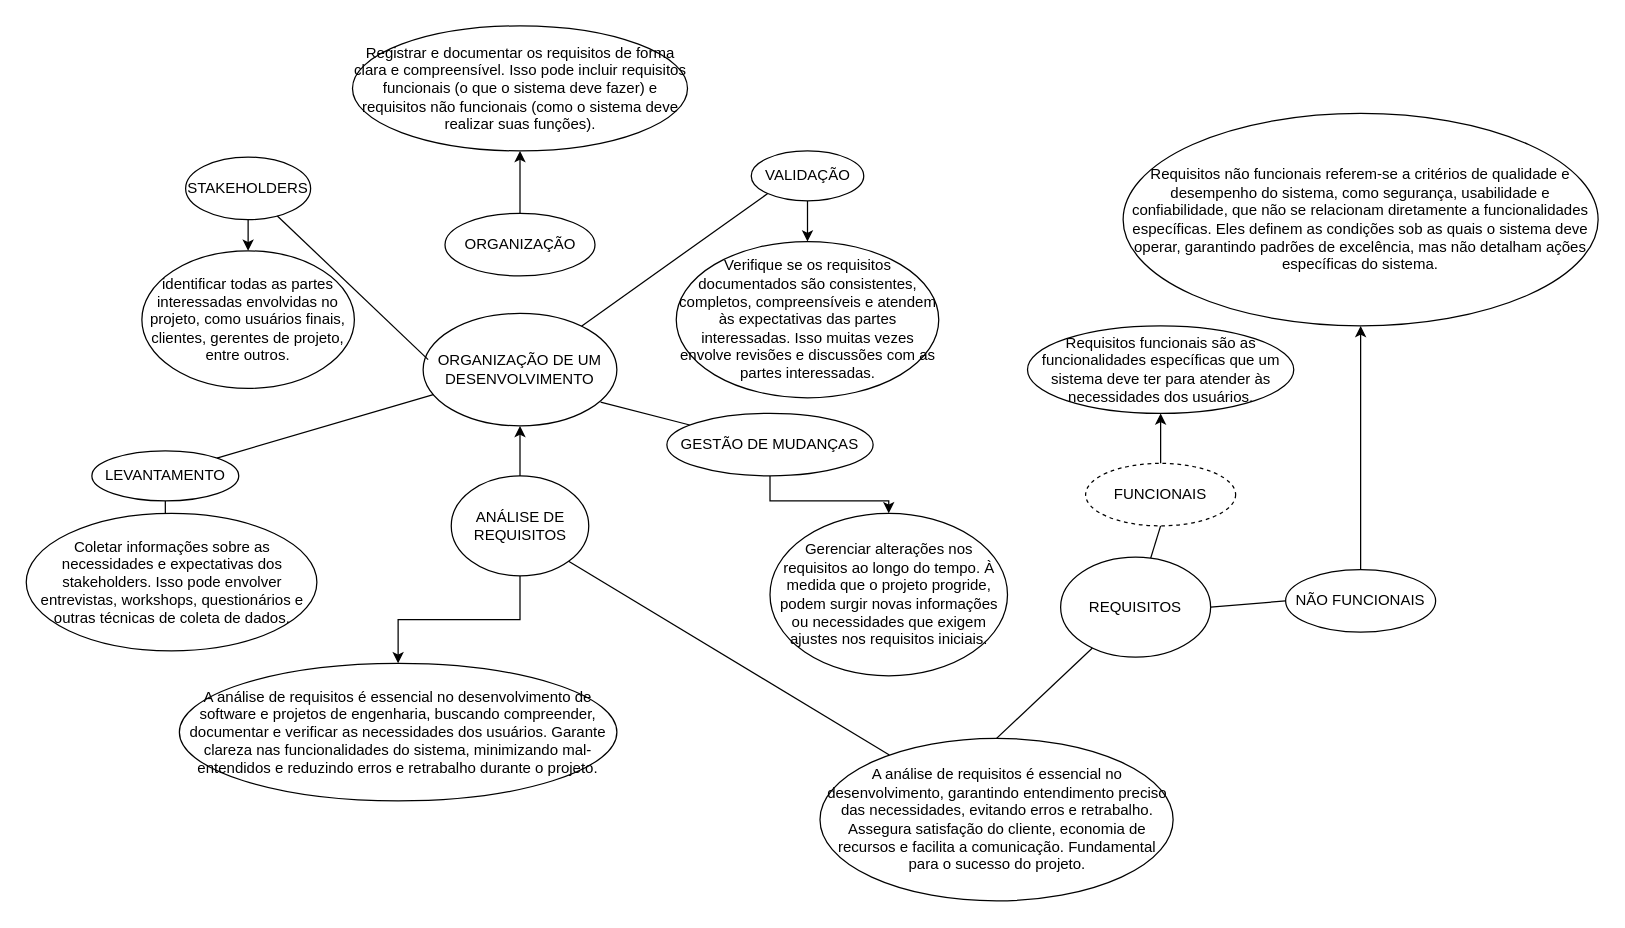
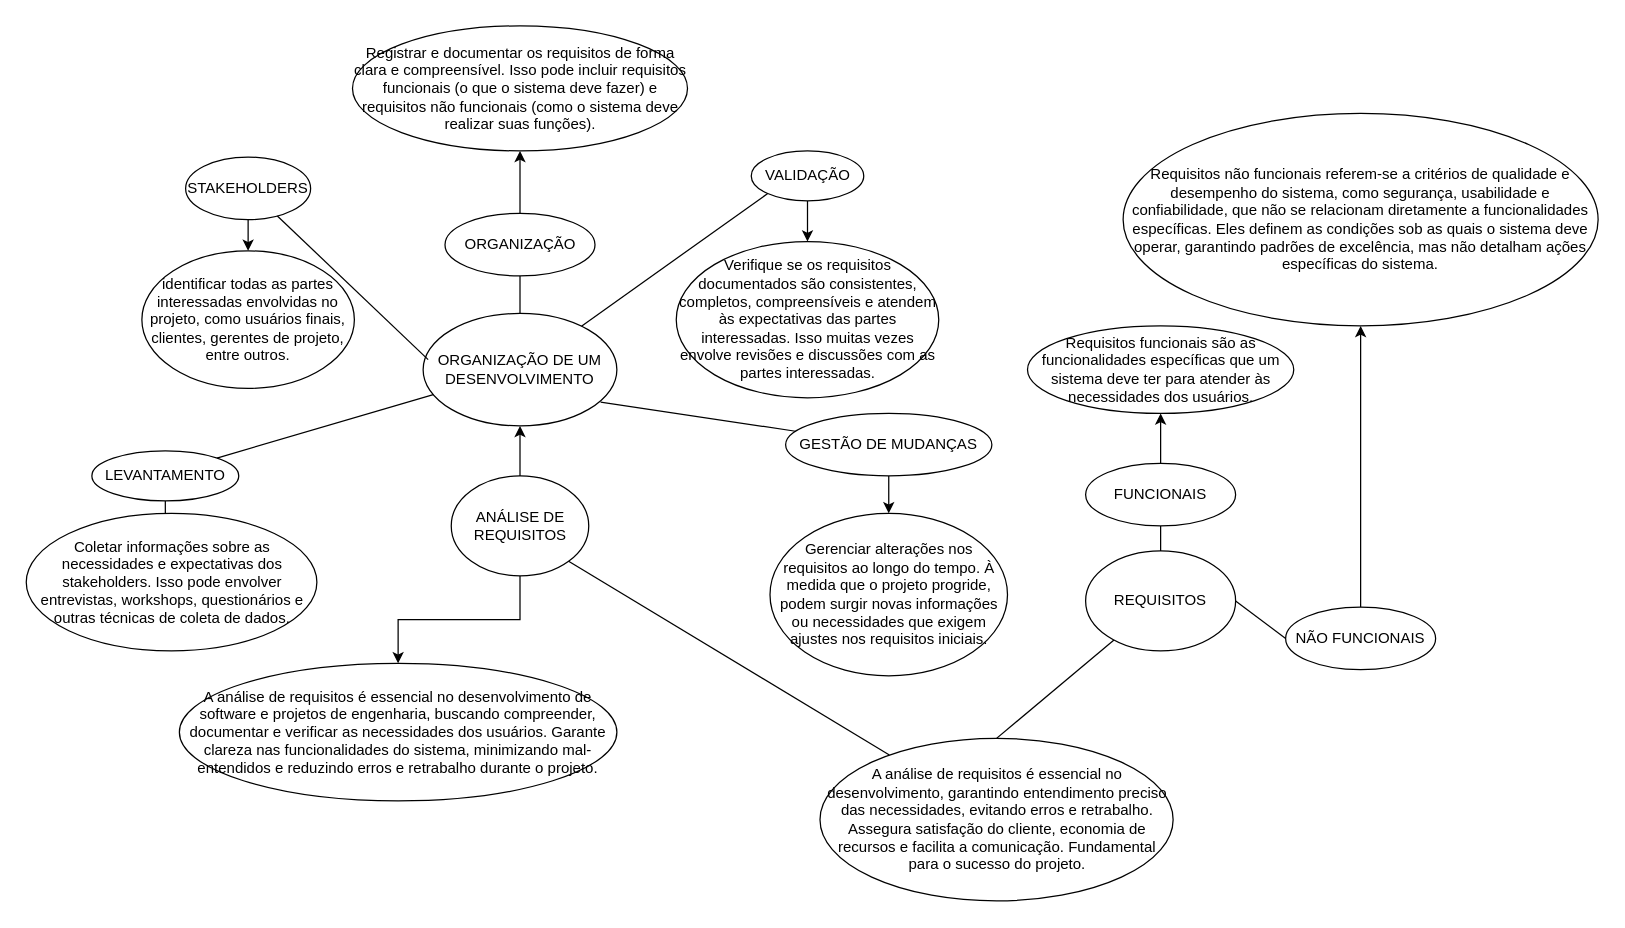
none -> (520, 295)
(770, 444) -> (889, 444)
(1161, 494) -> (1161, 494)
(1361, 601) -> (1361, 638)
(1136, 607) -> (1161, 601)
